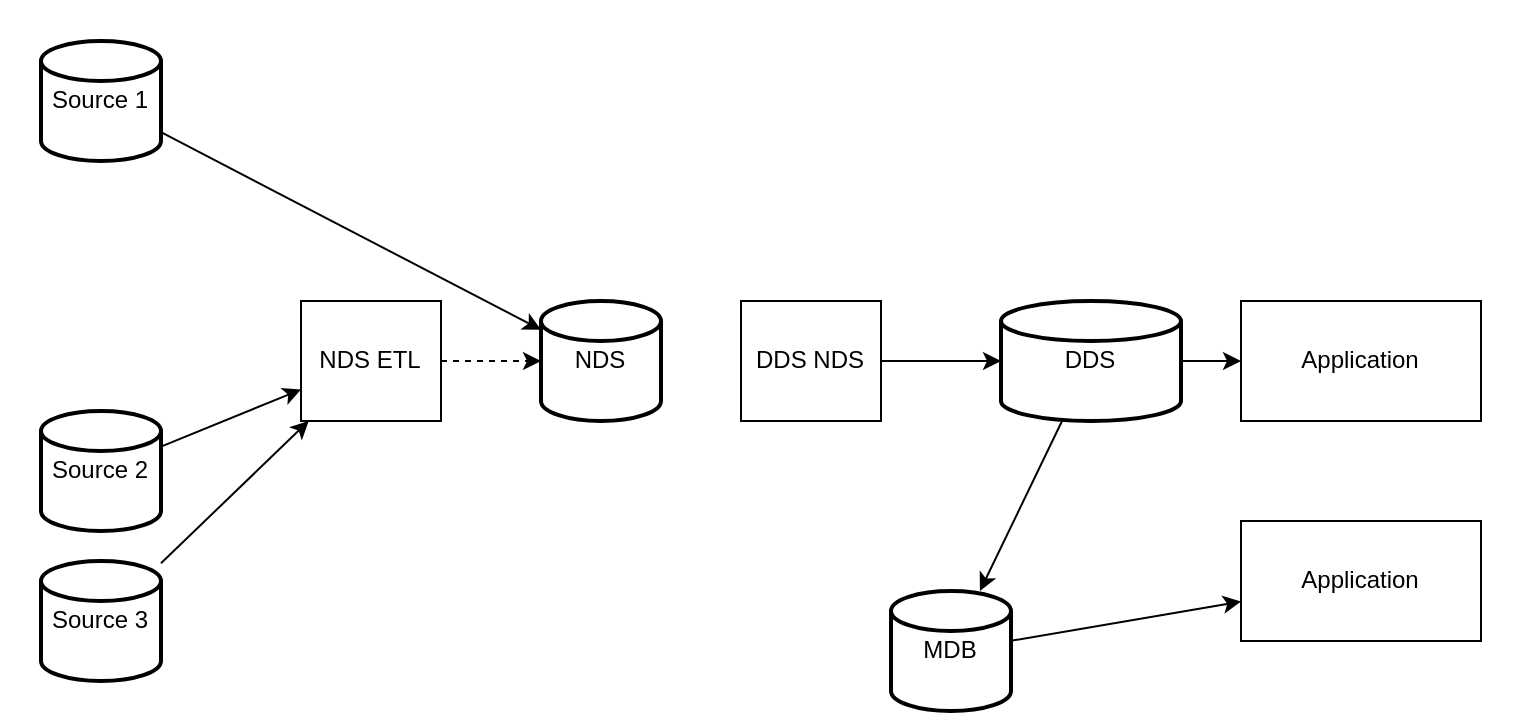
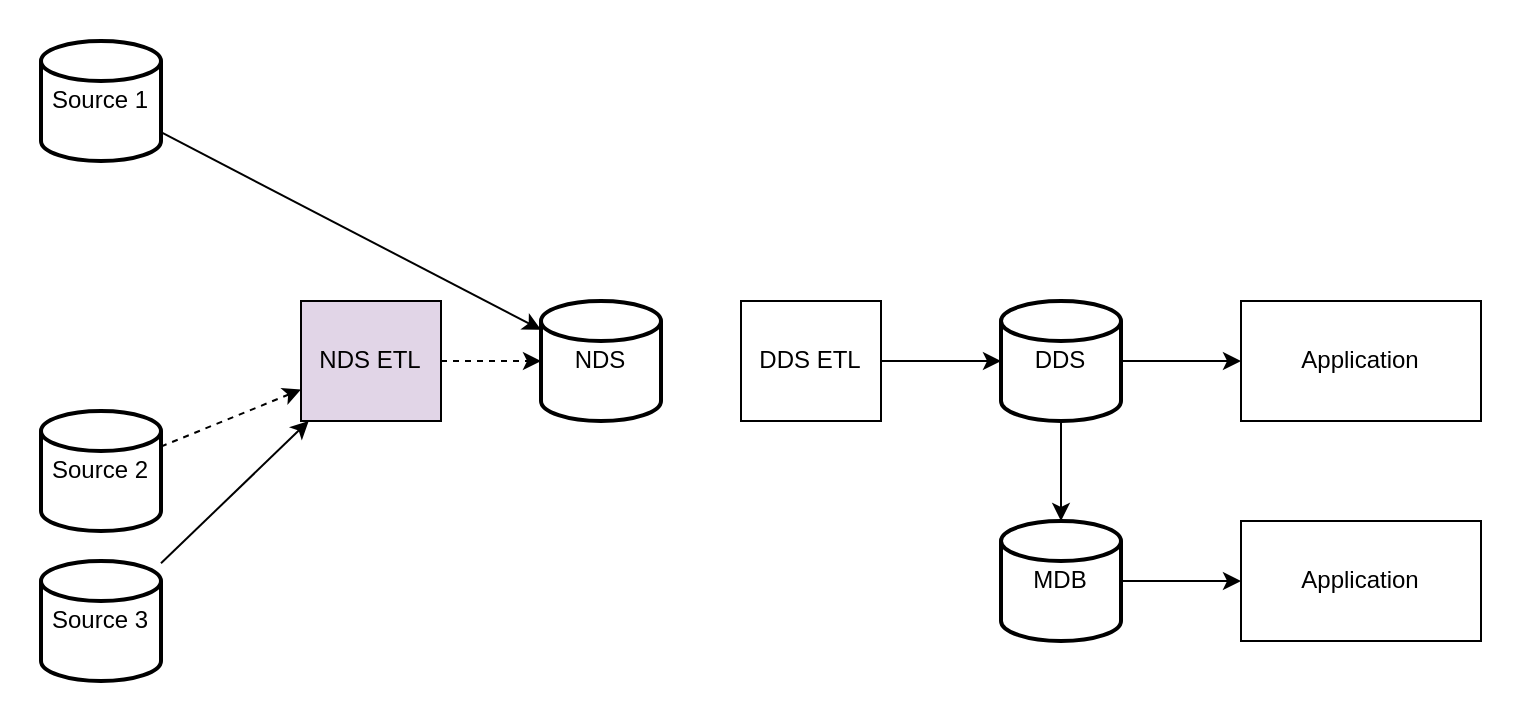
(371, 361) -> (371, 361)
(811, 361) -> (811, 361)
(1091, 361) -> (1061, 361)
(224, 421) -> (224, 421)
(951, 651) -> (1061, 581)
